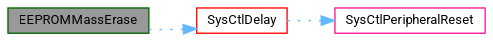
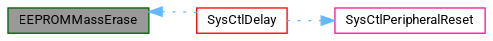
(166, 30) -> (179, 12)
